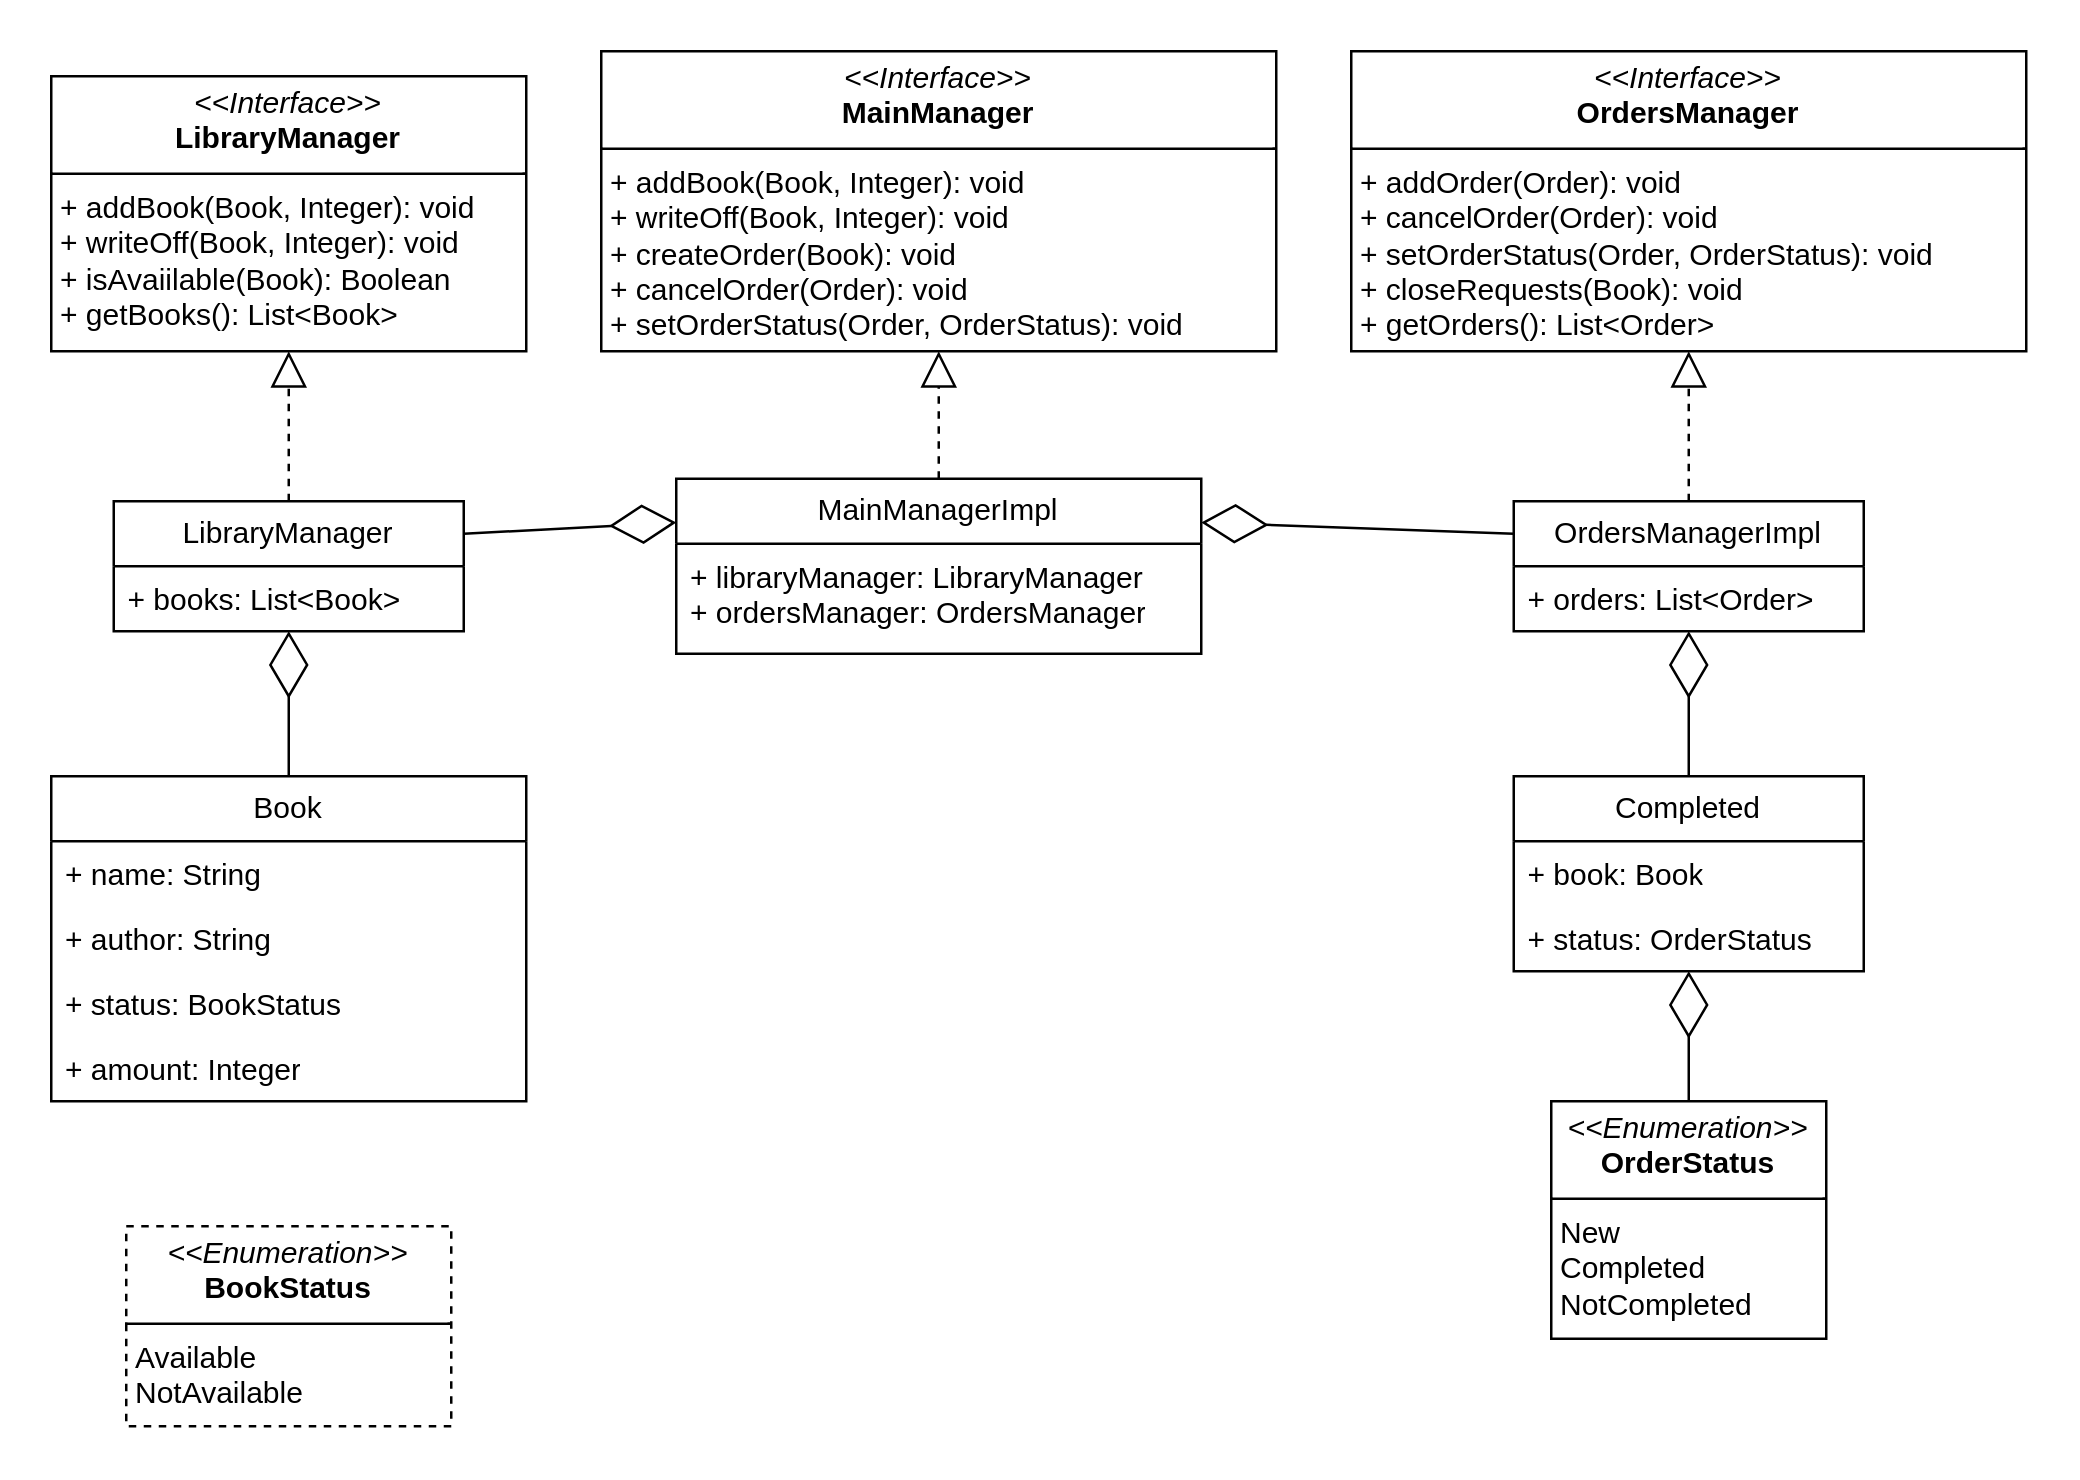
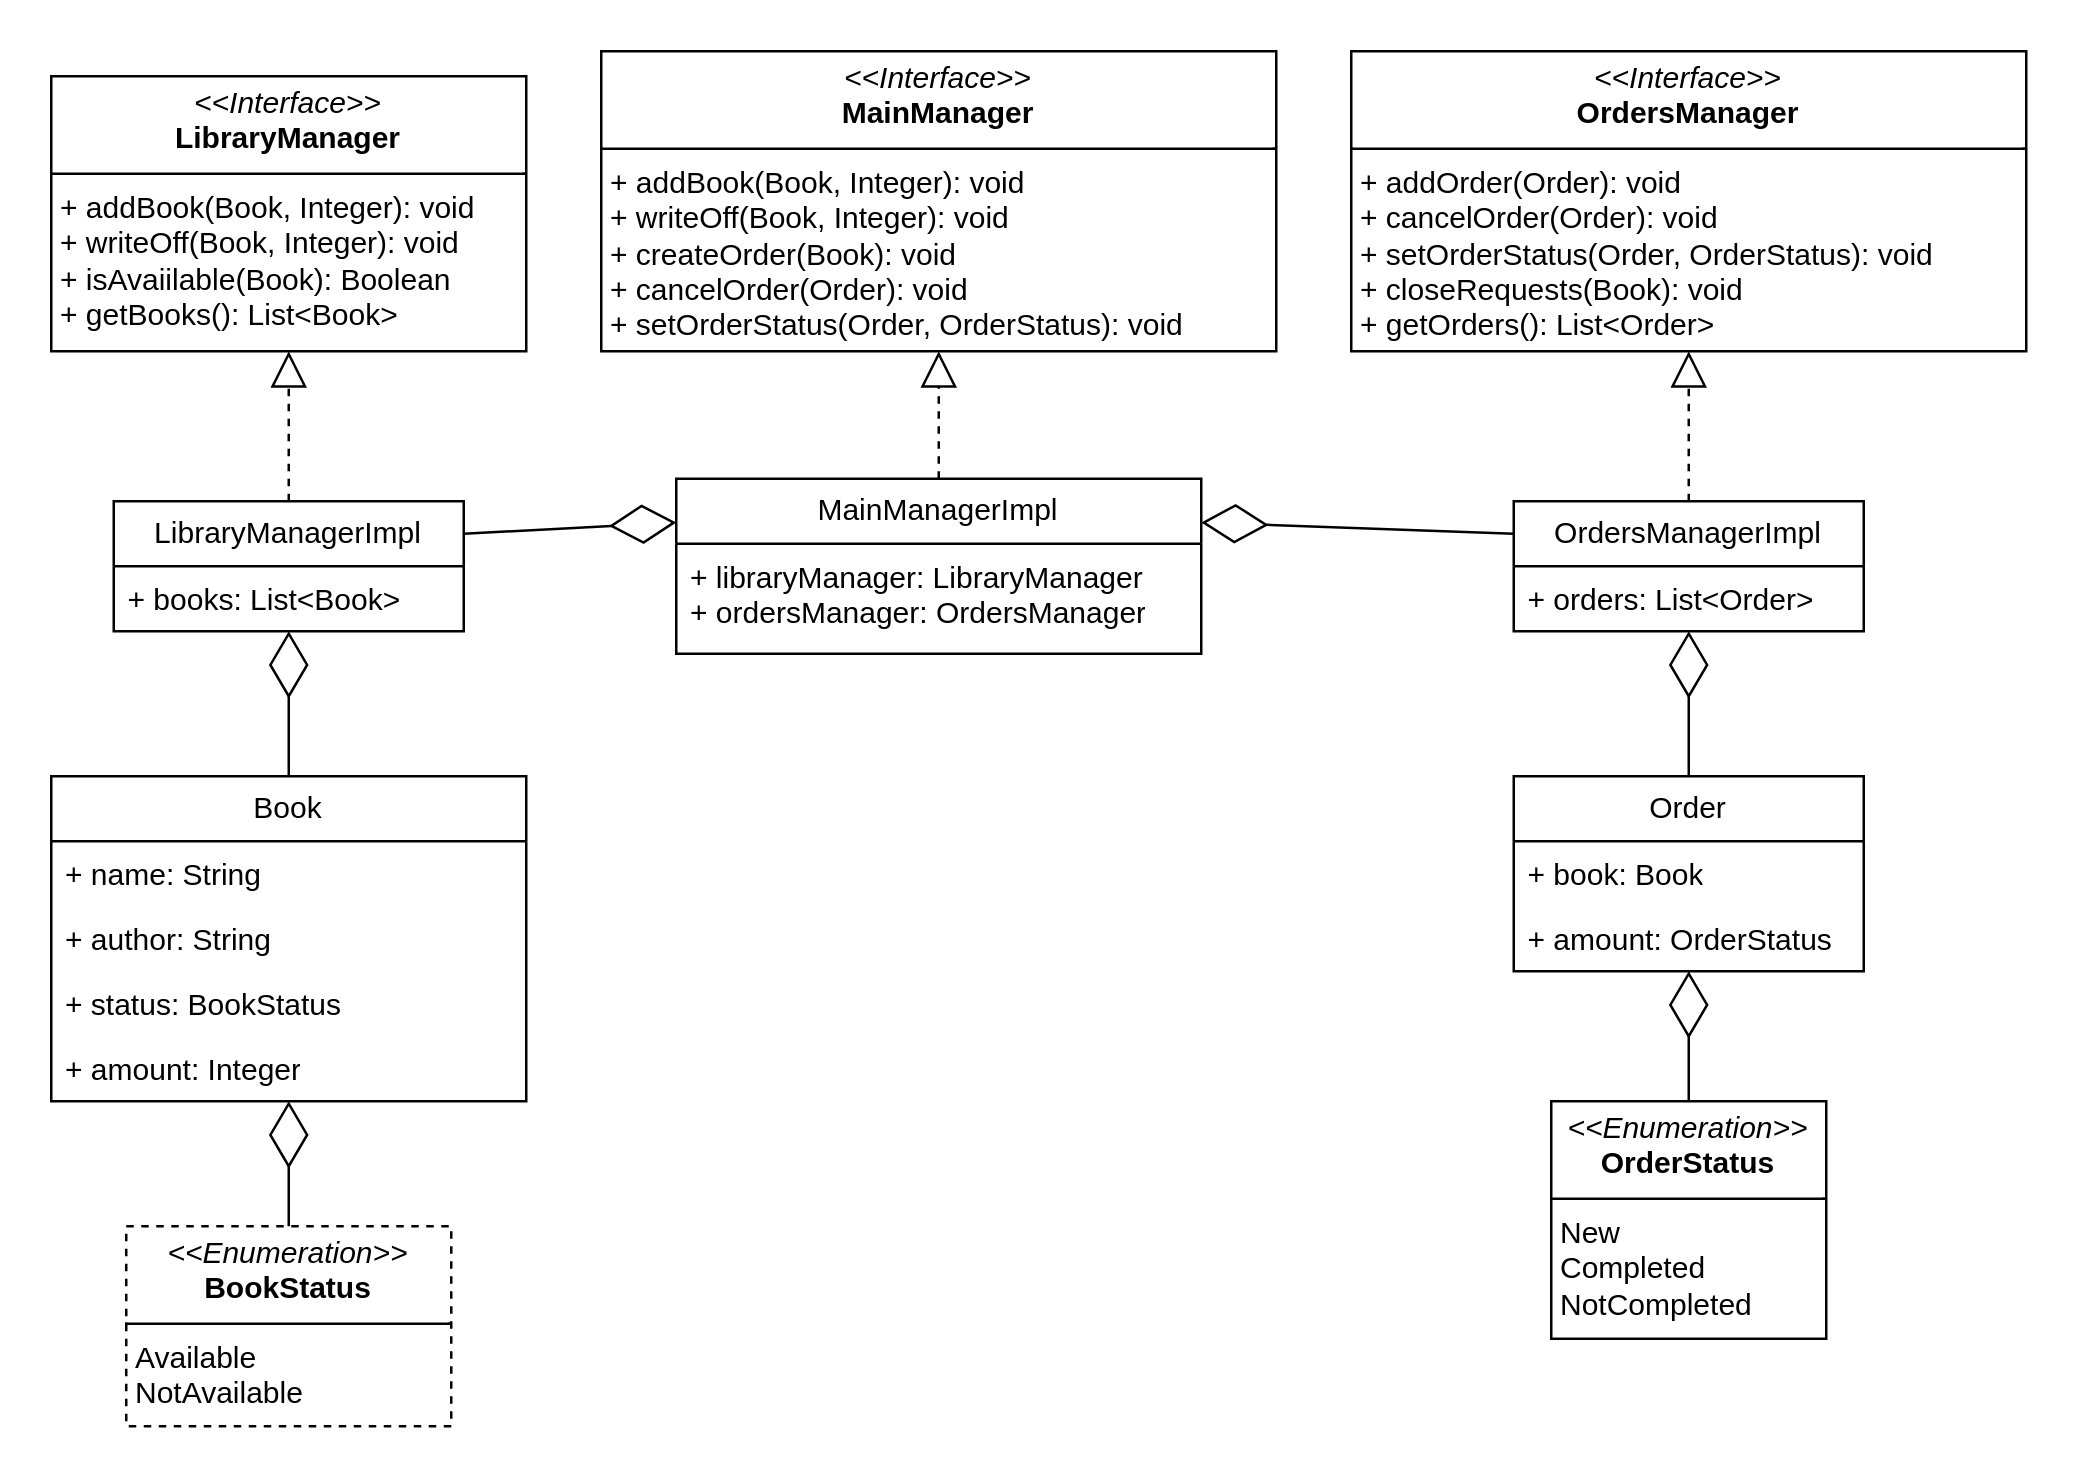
(289, 534) -> (289, 534)
(1689, 809) -> (1689, 809)
(1691, 960) -> (1691, 960)
none -> (289, 1196)
